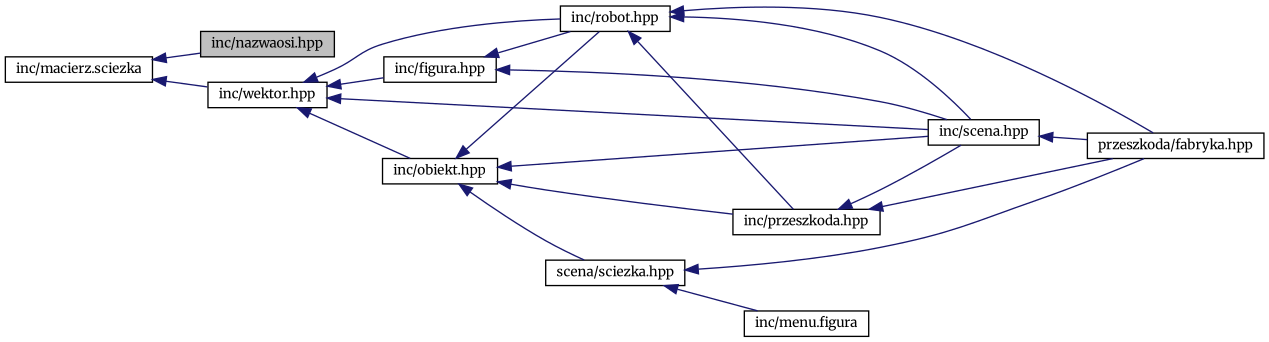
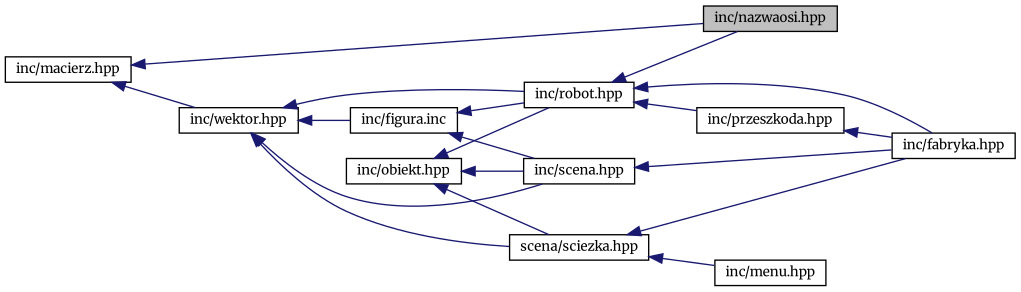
(839, 37) -> (681, 54)
(79, 70) -> (68, 70)
(440, 70) -> (404, 120)
(360, 136) -> (373, 222)
(1176, 146) -> (954, 146)
(907, 176) -> none
(622, 201) -> none
(807, 324) -> (770, 273)
